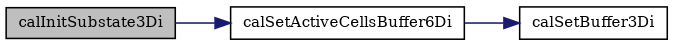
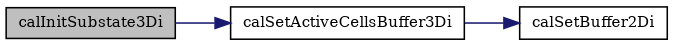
(347, 23) -> (347, 23)
(593, 23) -> (593, 23)
